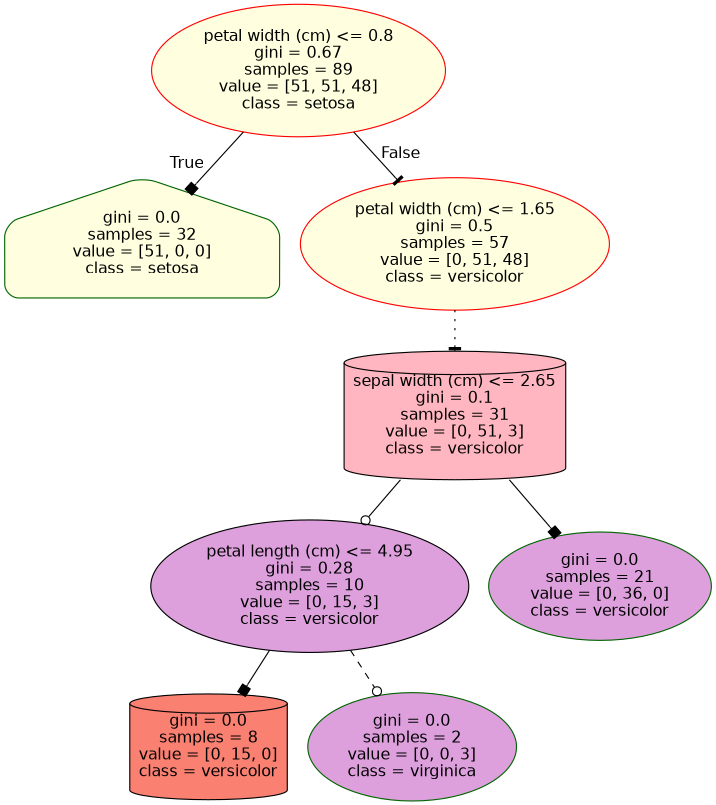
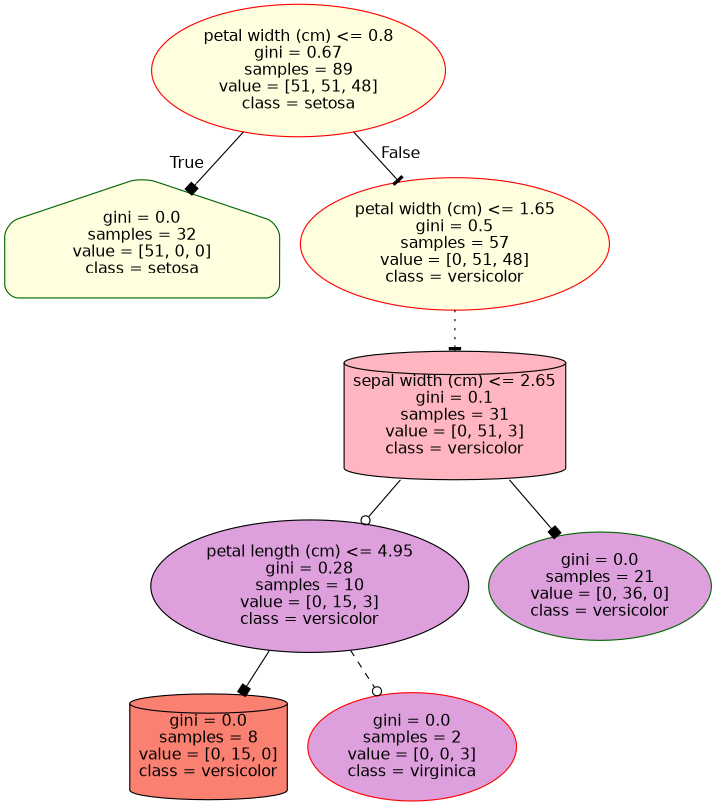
(412, 747) -> (412, 747)
